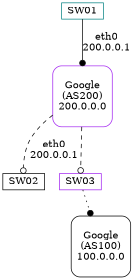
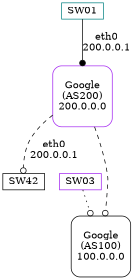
(81, 147) -> (106, 168)
(24, 182) -> (24, 182)
(86, 200) -> (86, 200)
